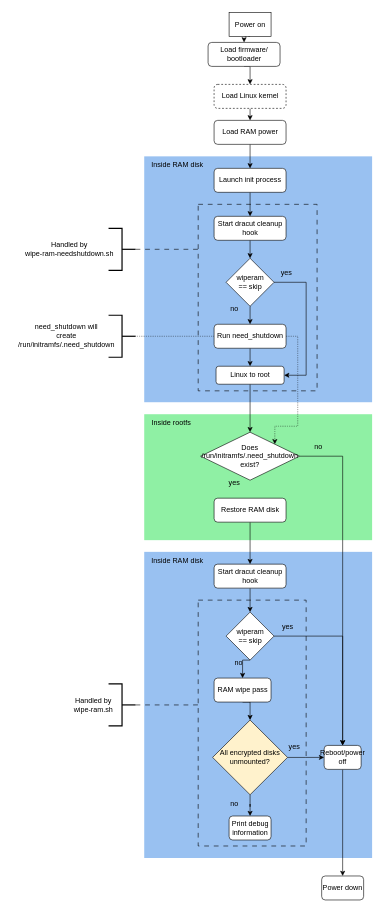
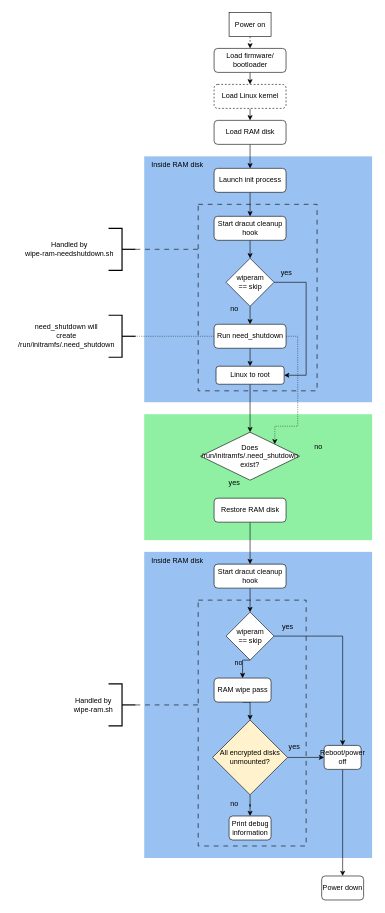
(244, 54) -> (250, 60)
(251, 132) -> (251, 132)
(171, 423) -> none
(343, 523) -> none
